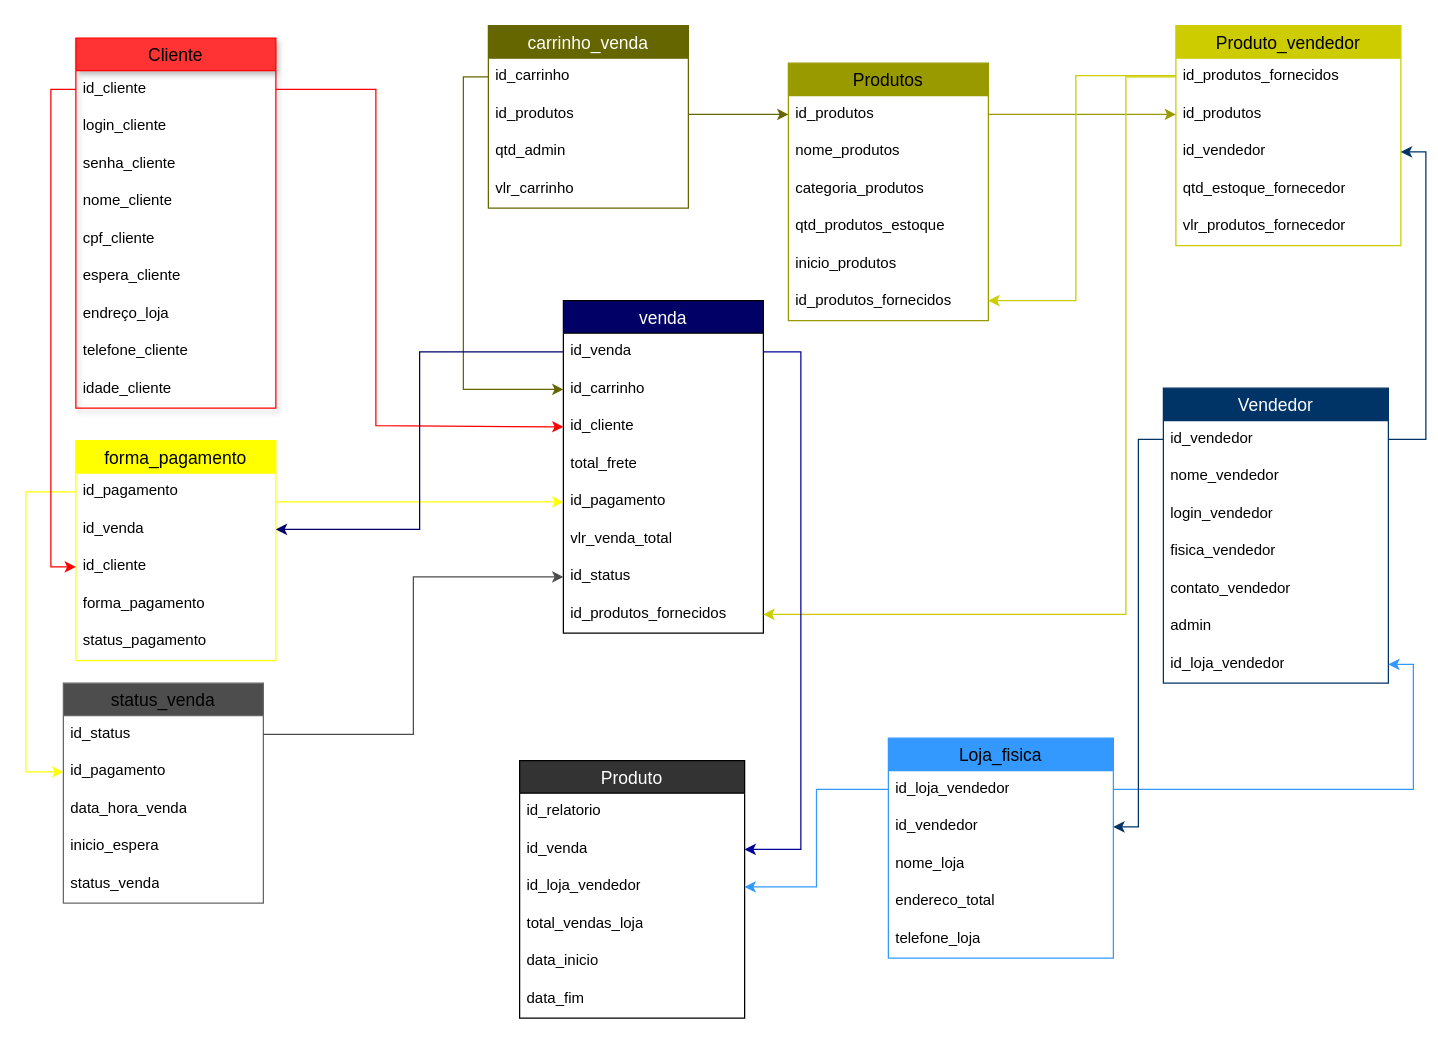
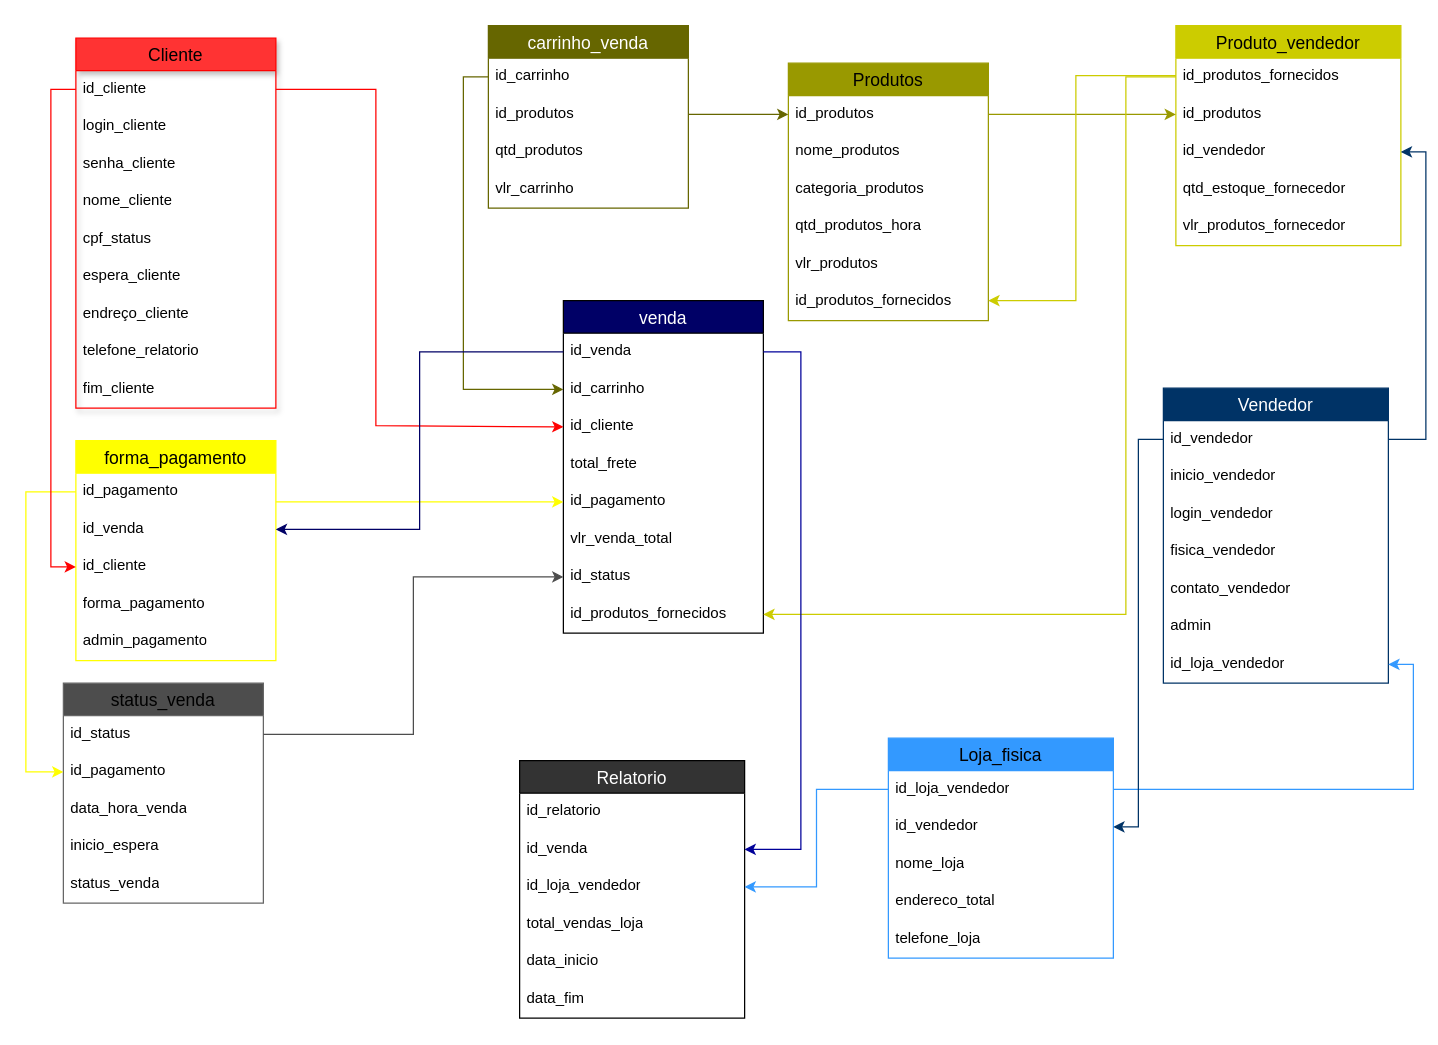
(531, 151) -> (546, 151)
(880, 226) -> (867, 226)
(125, 238) -> (125, 238)
(853, 263) -> (844, 263)
(132, 313) -> (142, 313)
(144, 351) -> (153, 351)
(132, 388) -> (123, 388)
(1225, 476) -> (1228, 476)
(150, 641) -> (144, 641)
(631, 778) -> (631, 778)
